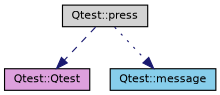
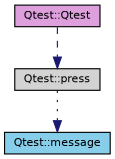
(80, 44) -> (57, 42)
